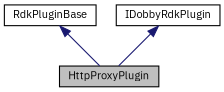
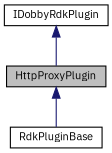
(84, 50) -> (56, 113)
